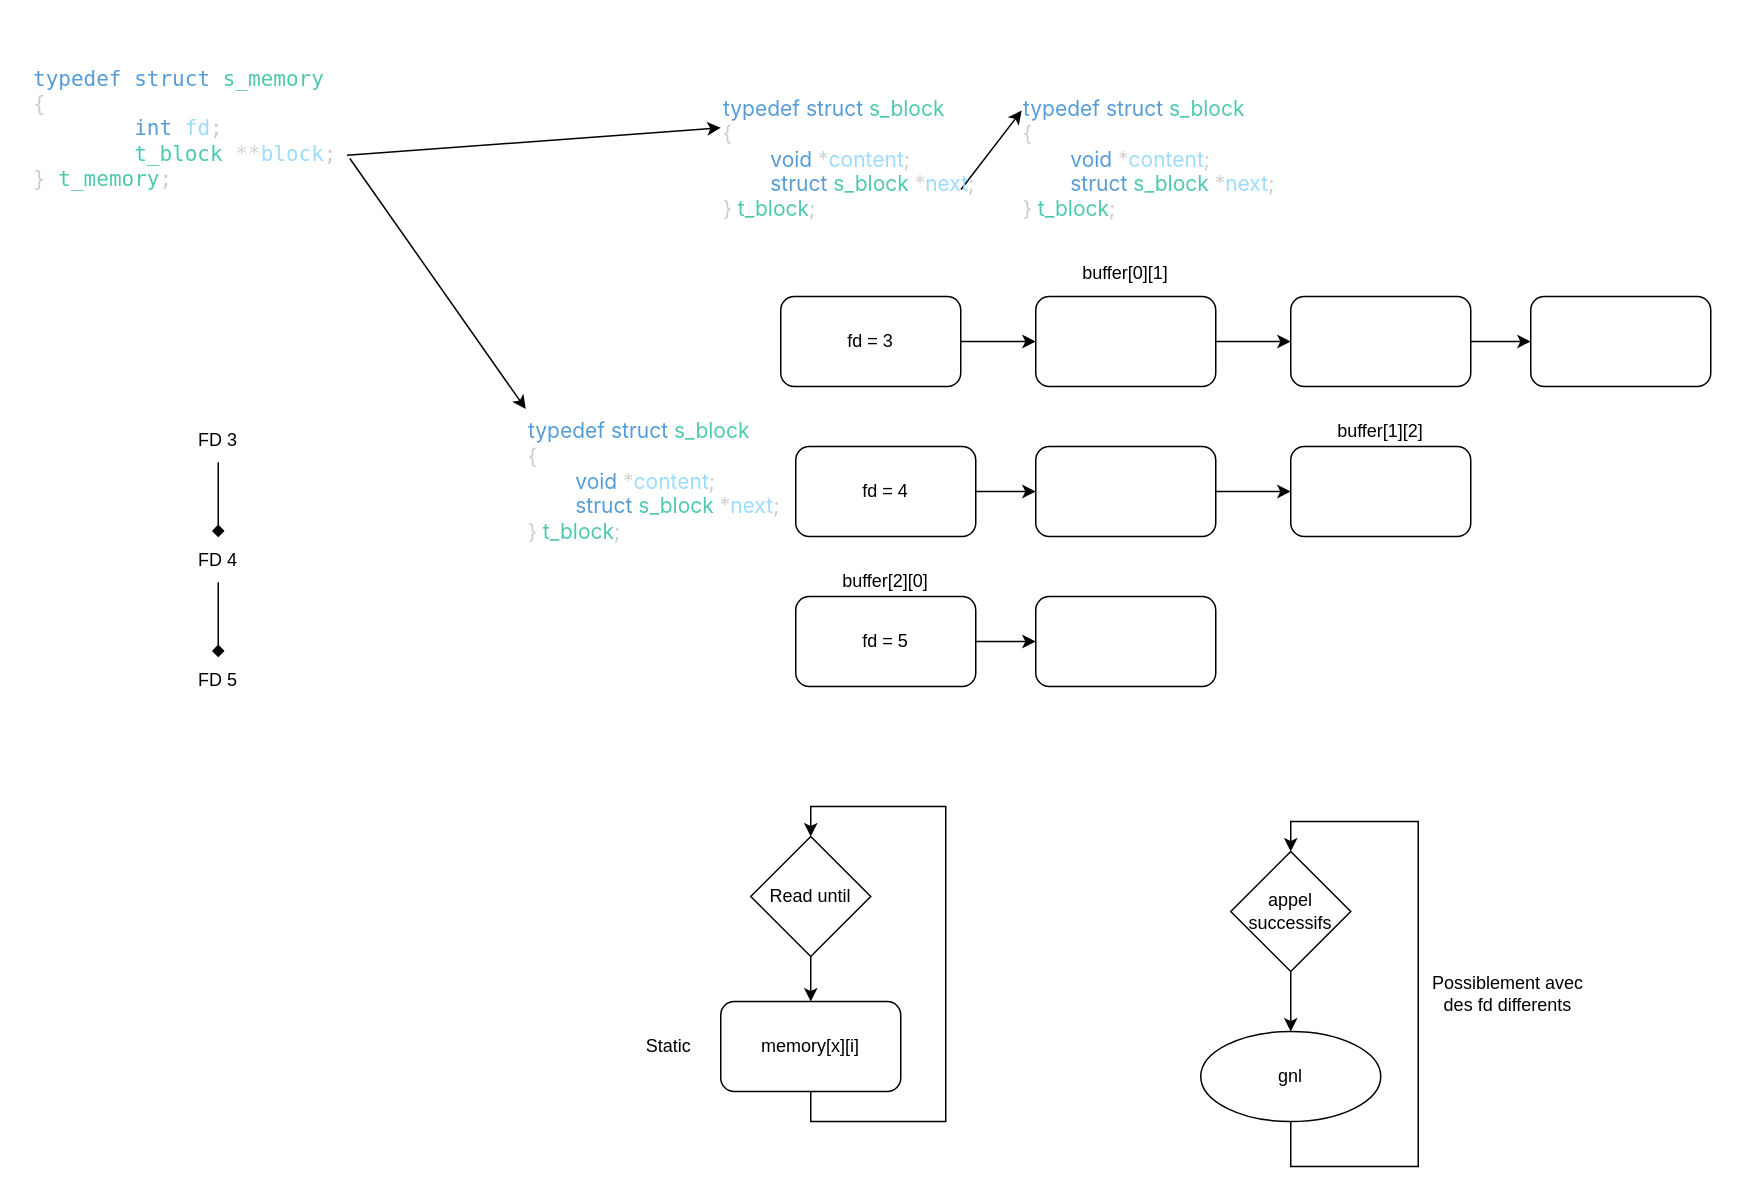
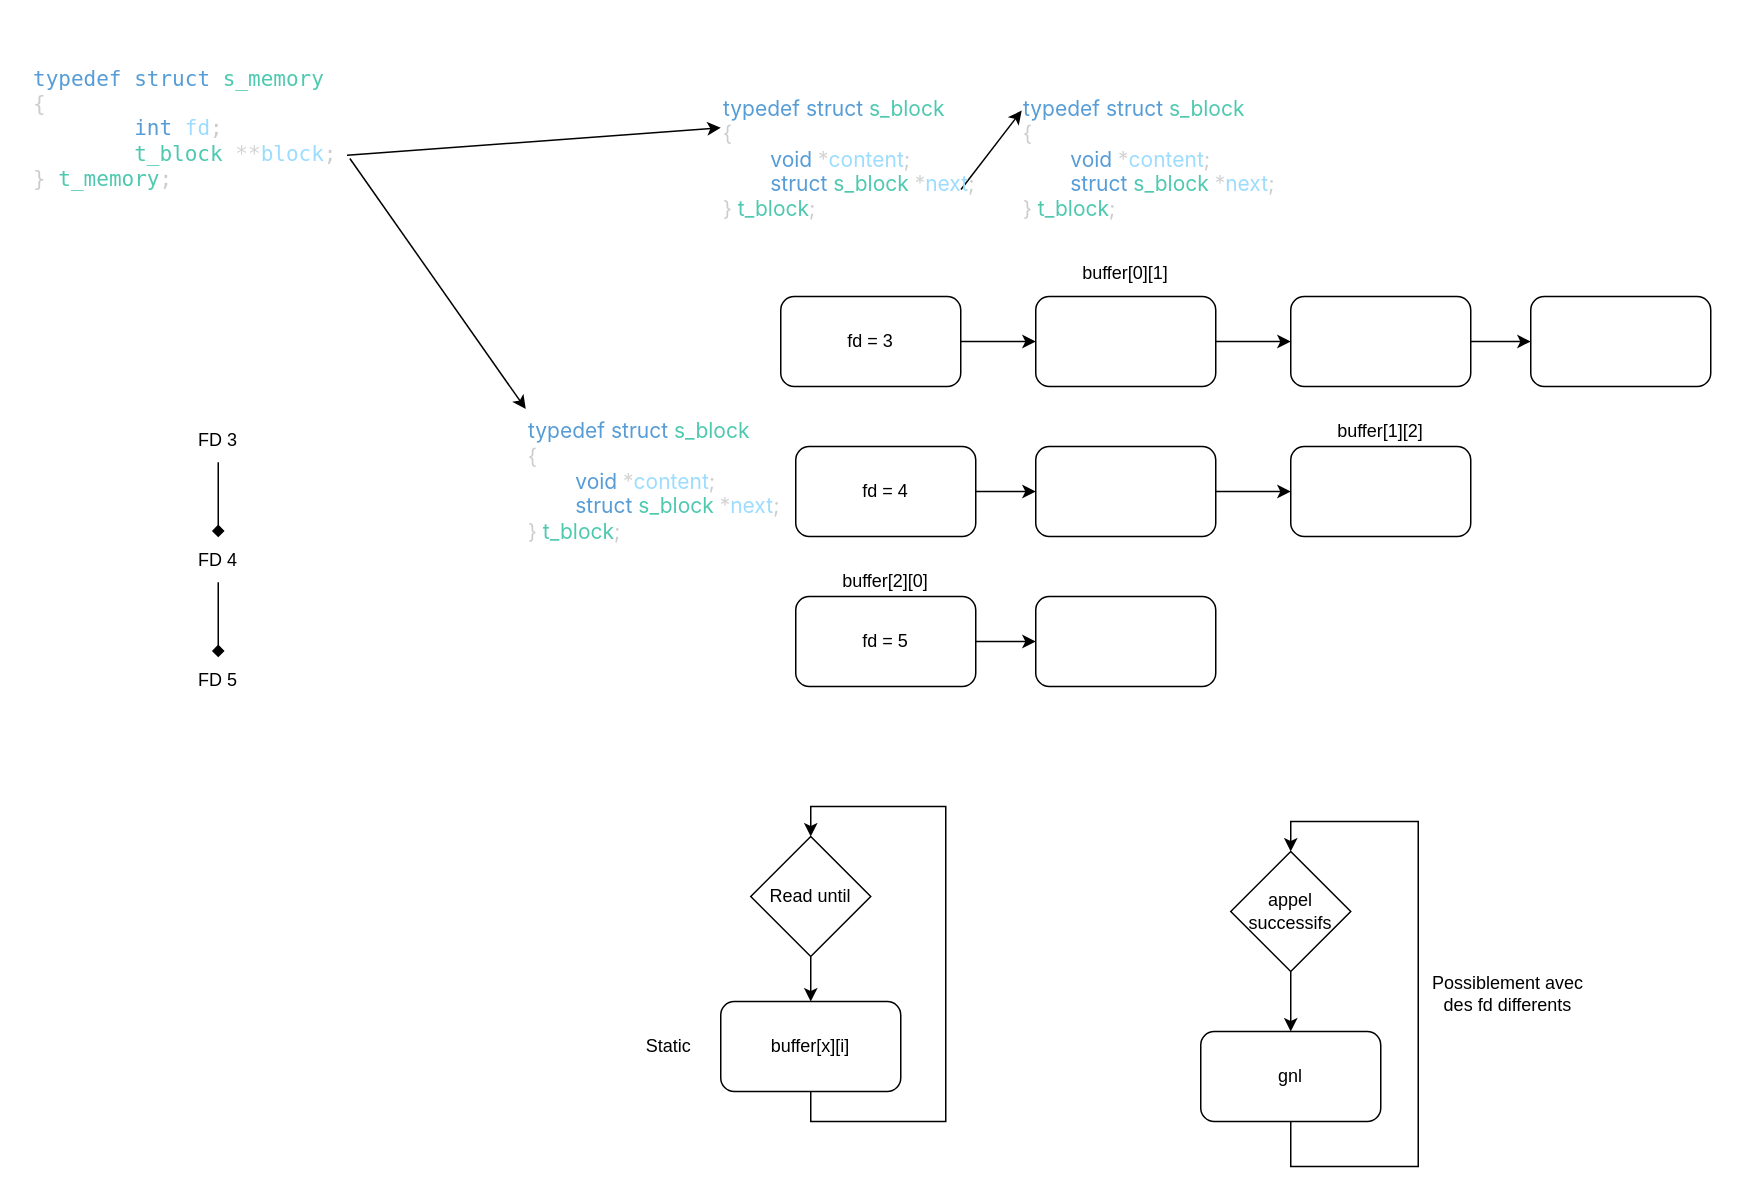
(811, 1046) -> (811, 1046)
(1291, 1076) -> (1291, 1076)
